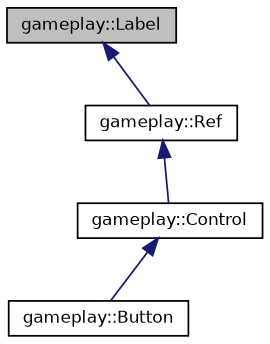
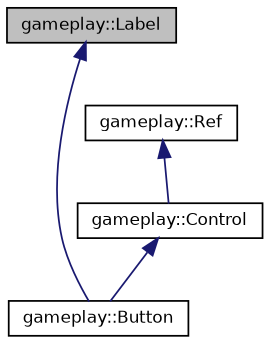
(132, 81) -> (57, 182)
